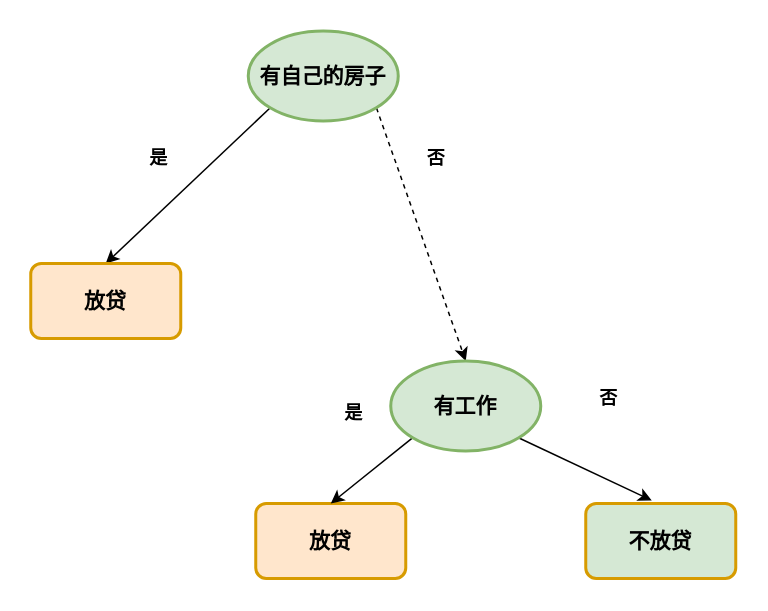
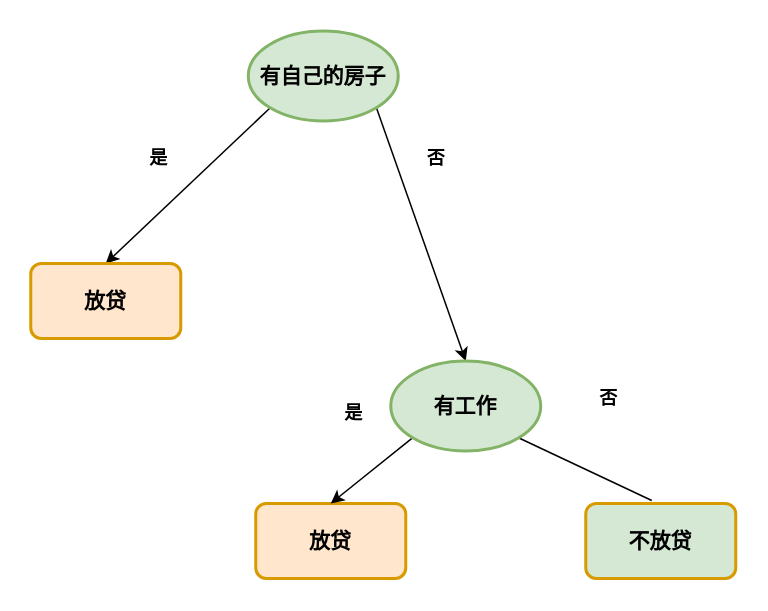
(420, 231) -> (420, 231)
(641, 495) -> (645, 497)
